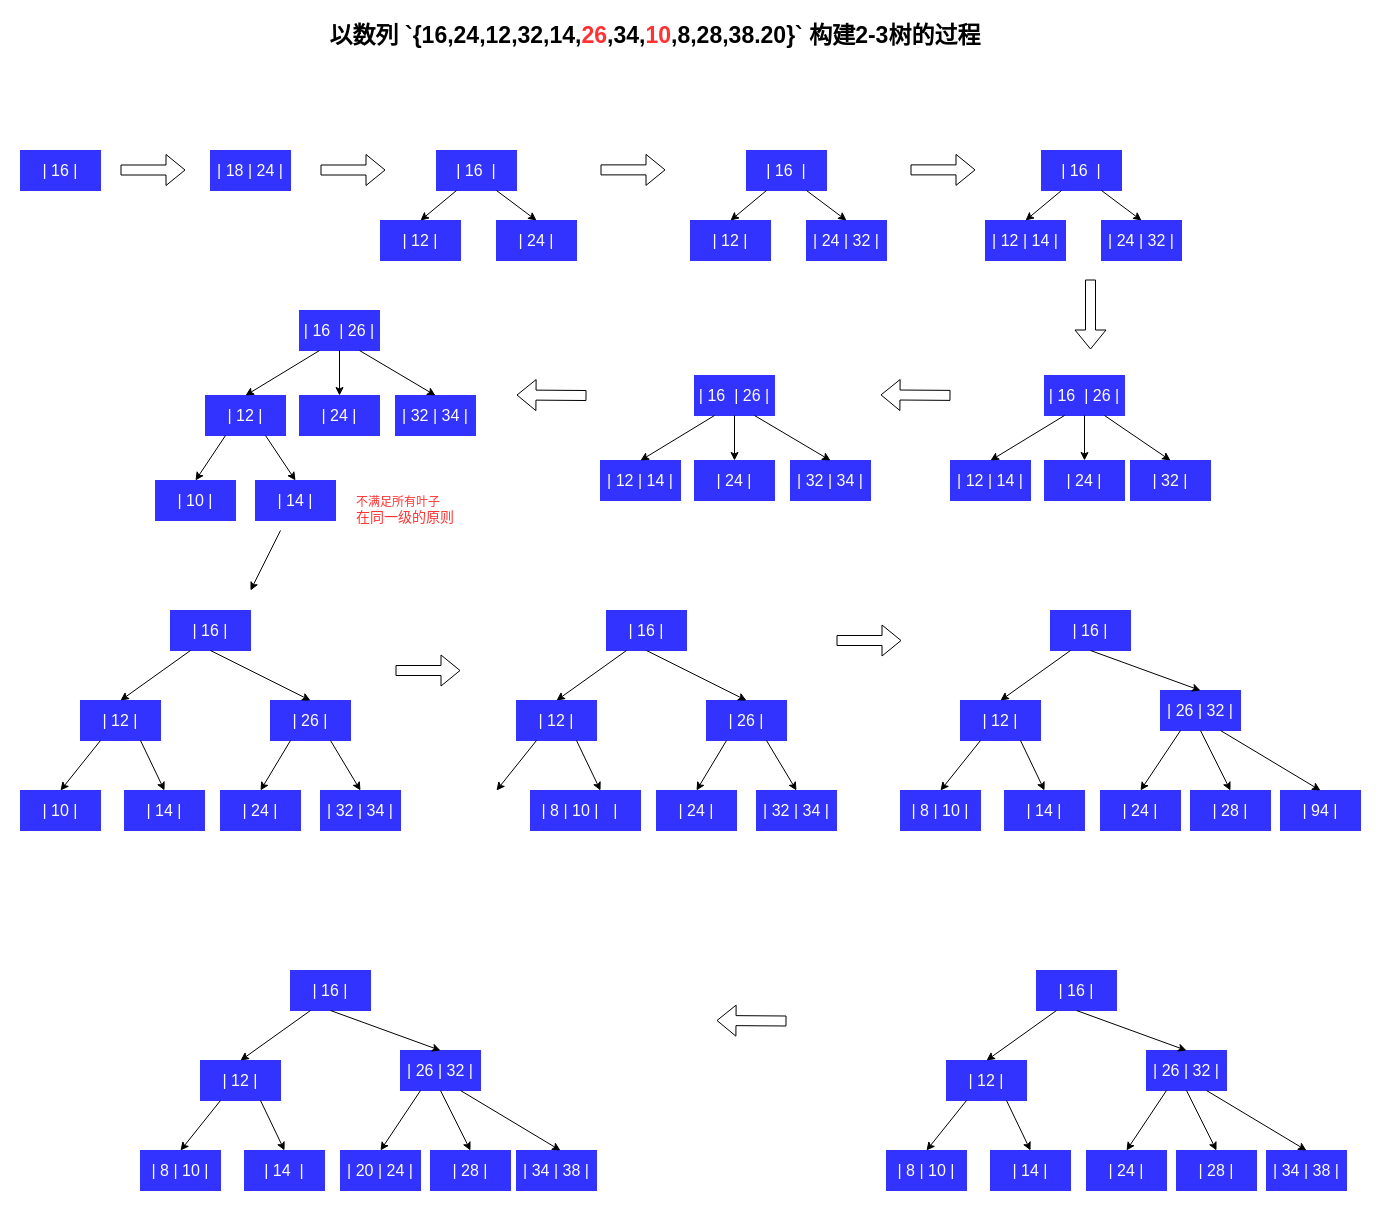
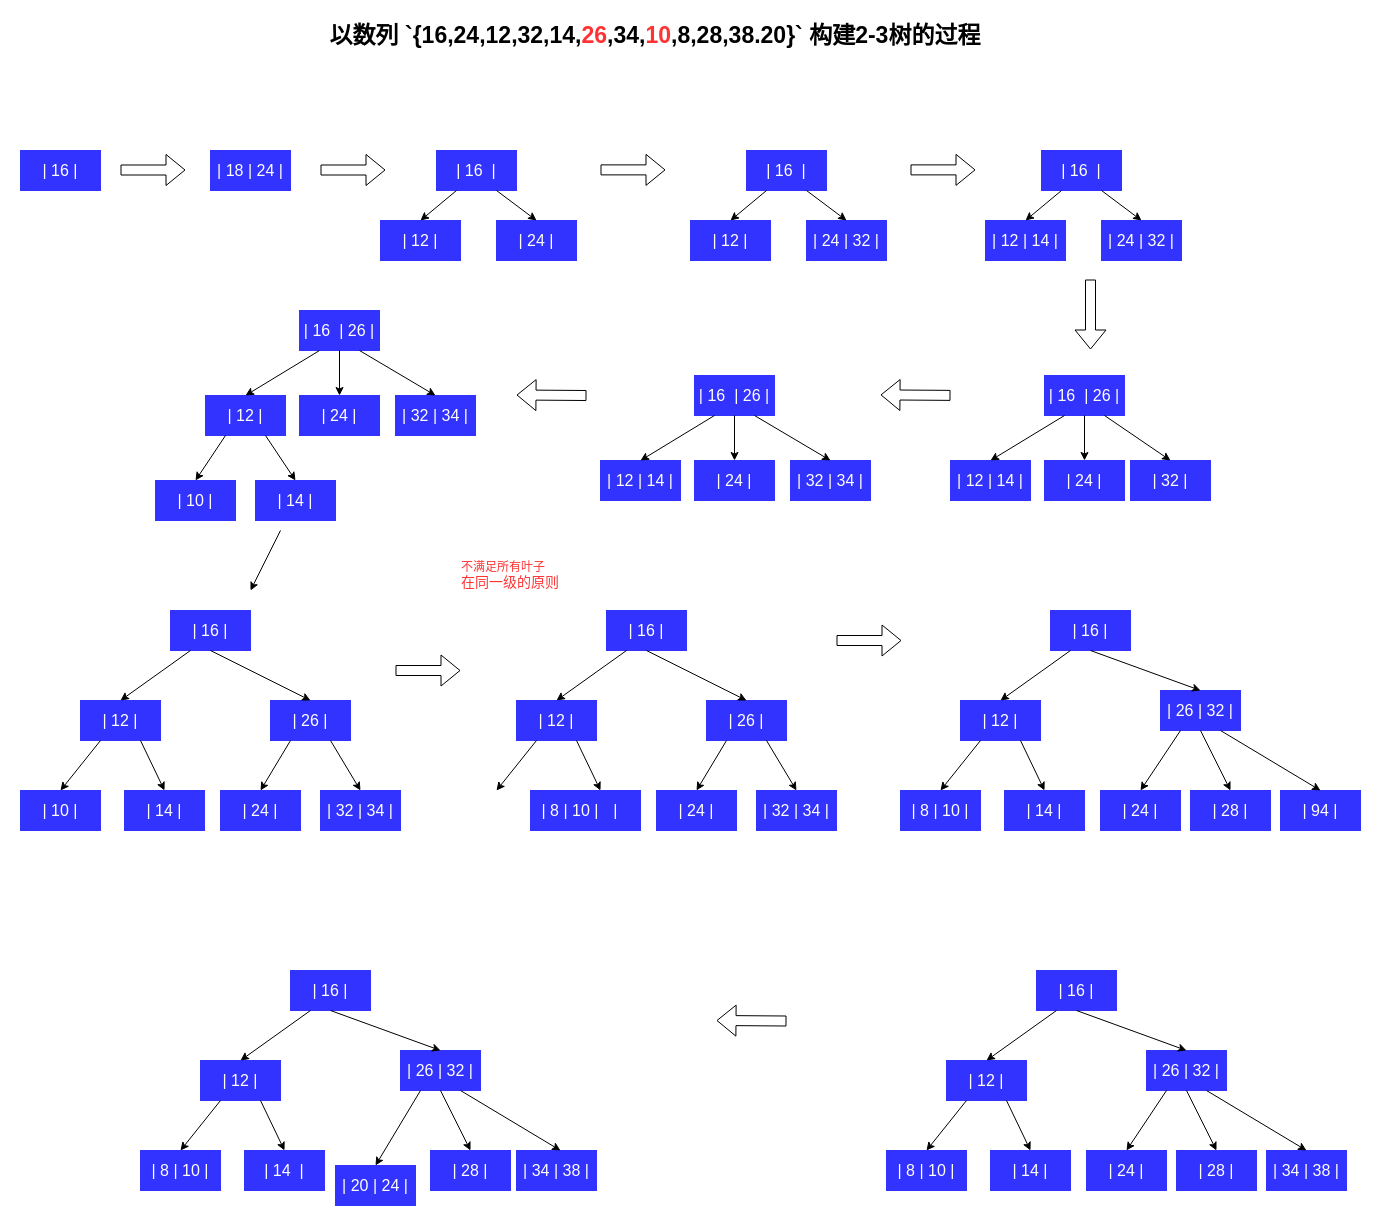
(416, 511) -> (521, 576)
(381, 1171) -> (376, 1186)
